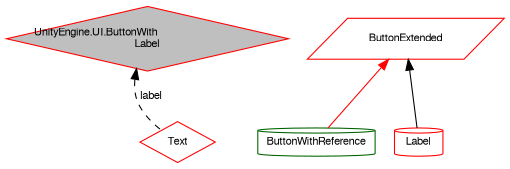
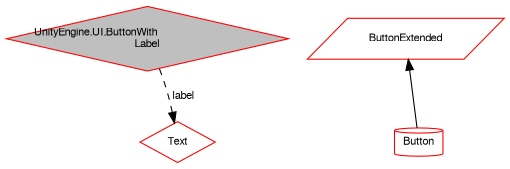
(141, 108) -> (167, 90)
(316, 142) -> none
(419, 142) -> (419, 142)
